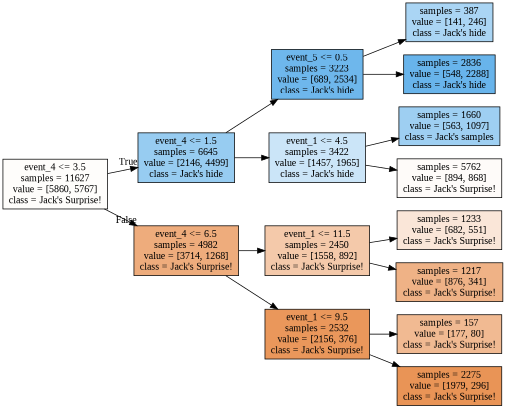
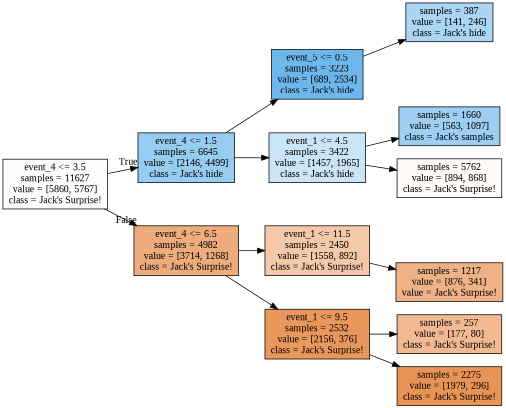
(449, 74) -> none
(449, 230) -> none
(449, 282) -> (449, 282)
(449, 334) -> (449, 334)
